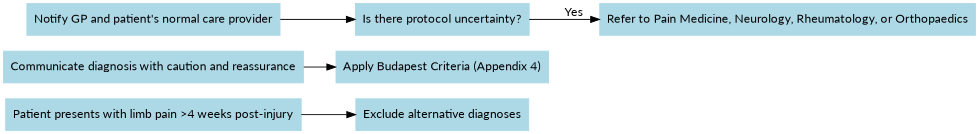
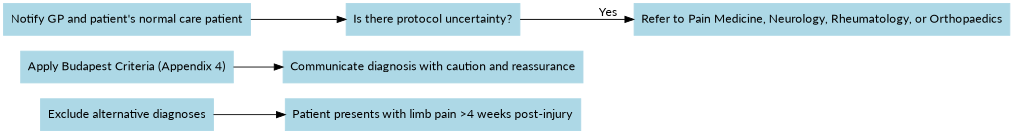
(153, 19) -> (127, 19)
(315, 67) -> (254, 67)
(324, 115) -> (245, 115)
